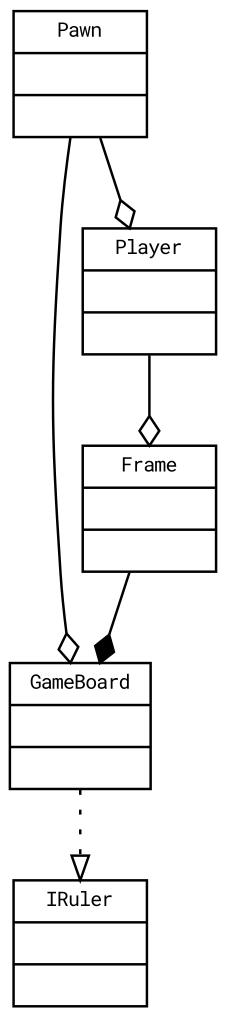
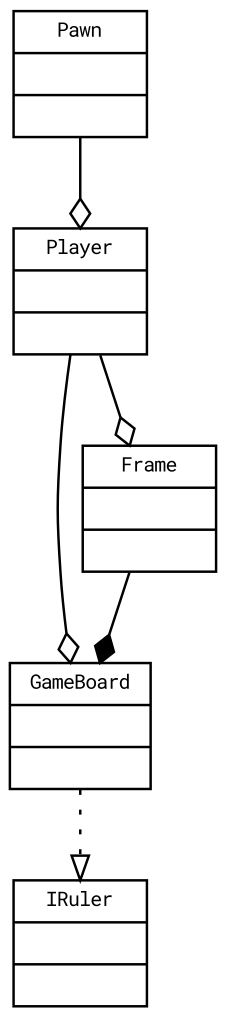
(53, 385) -> (58, 494)
